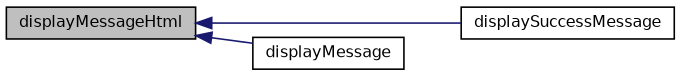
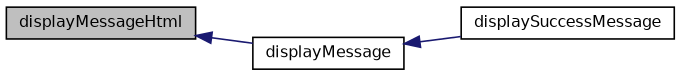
(336, 23) -> (440, 39)
